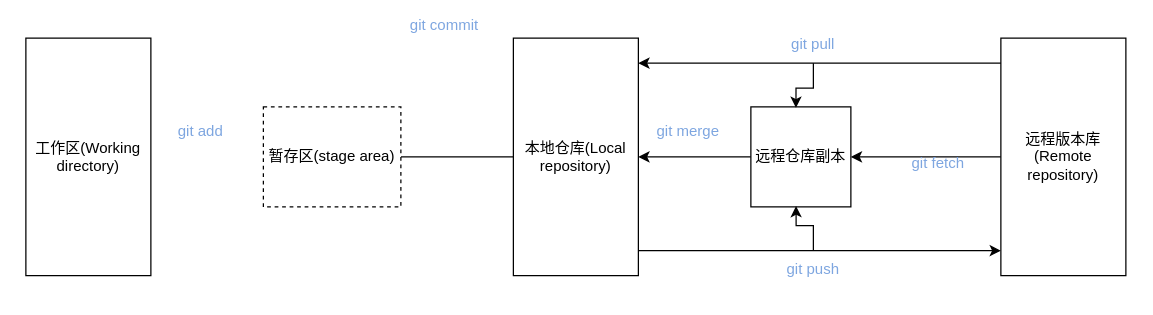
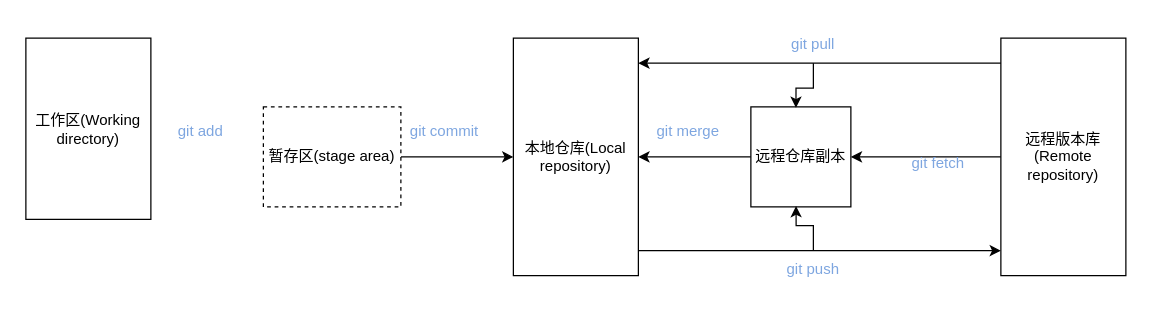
(444, 26) -> (444, 132)
(88, 157) -> (88, 129)
(506, 157) -> (503, 157)
